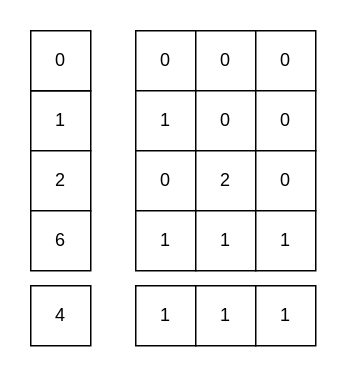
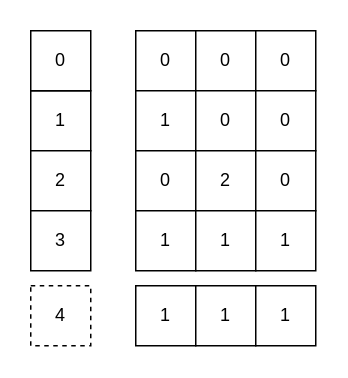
(61, 241) -> (61, 241)
(61, 316) -> (61, 316)
